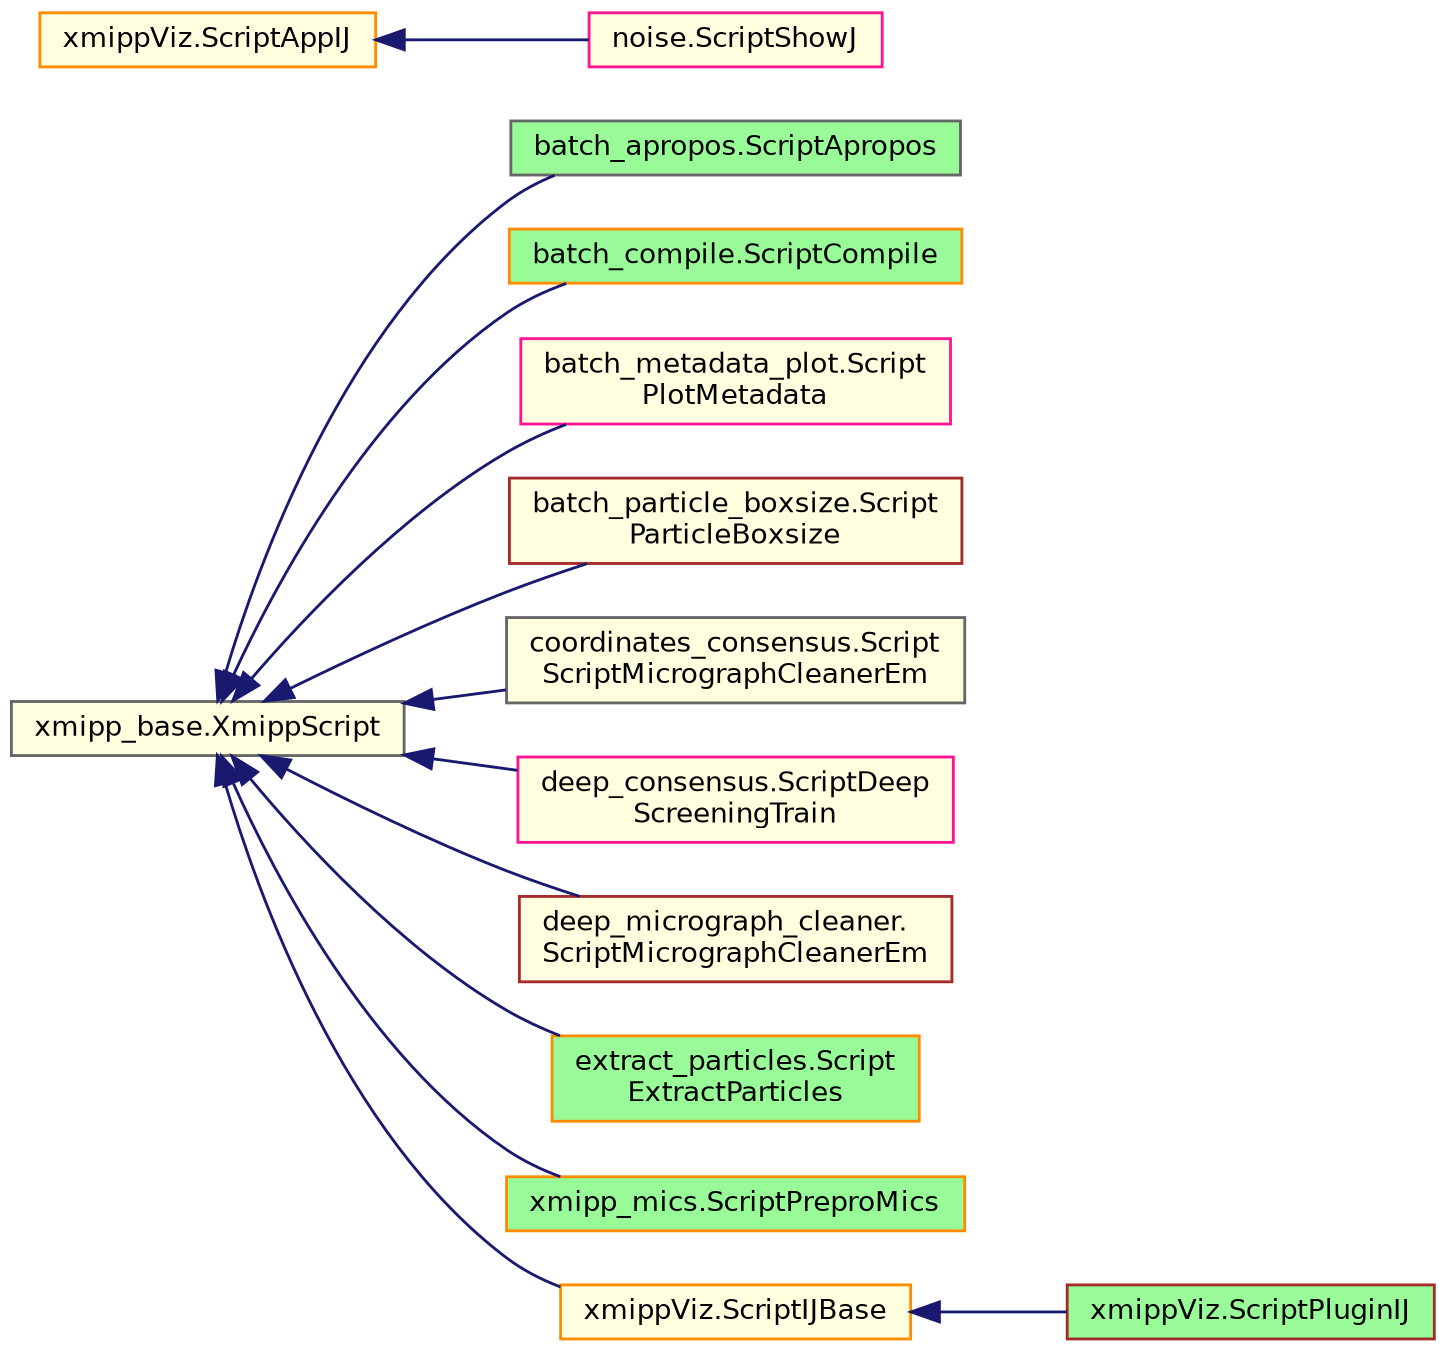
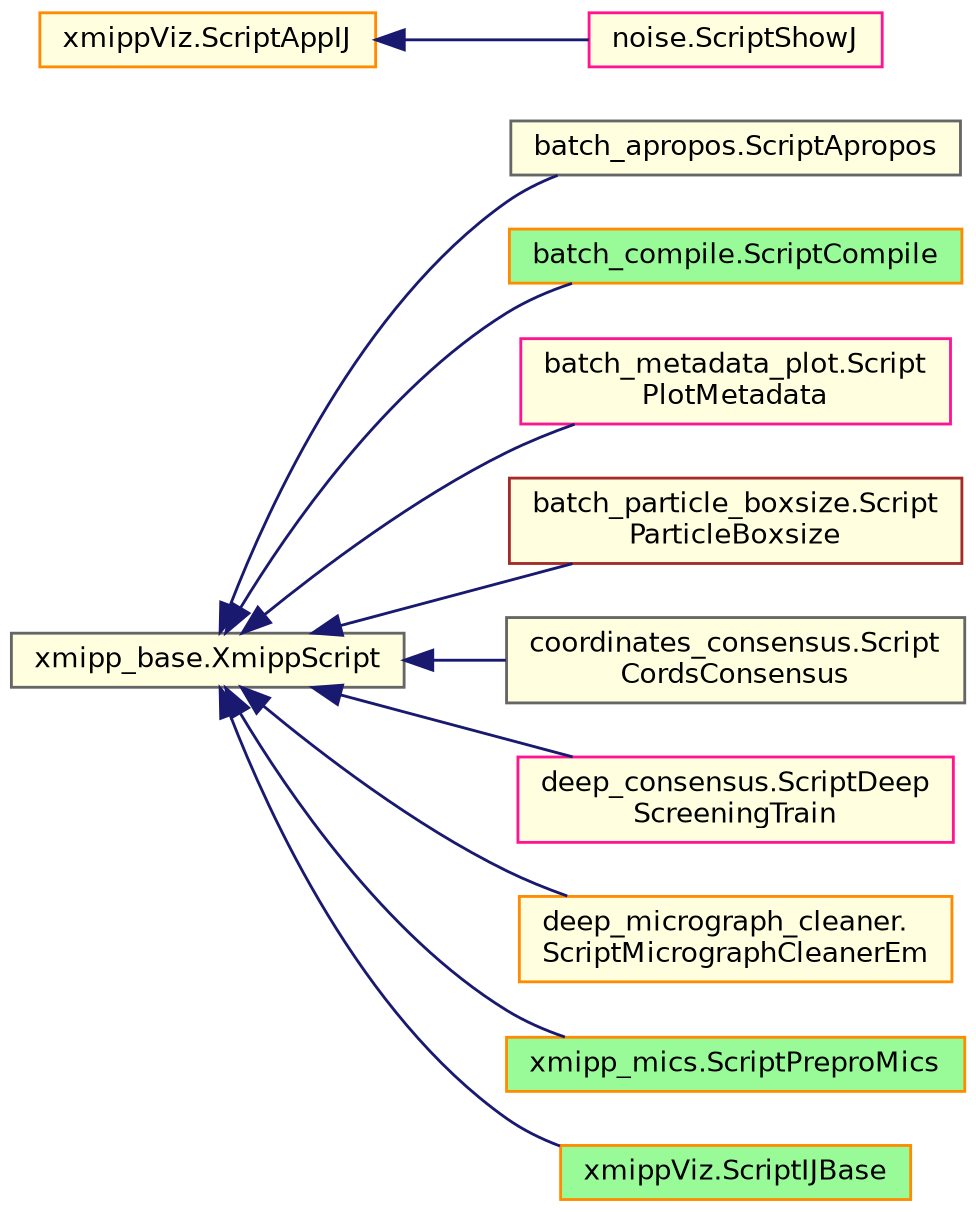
(736, 148) -> (736, 148)
(736, 660) -> (736, 660)
(736, 939) -> (736, 939)
(736, 1079) -> none
(736, 1312) -> (736, 1172)
(1251, 1312) -> none
